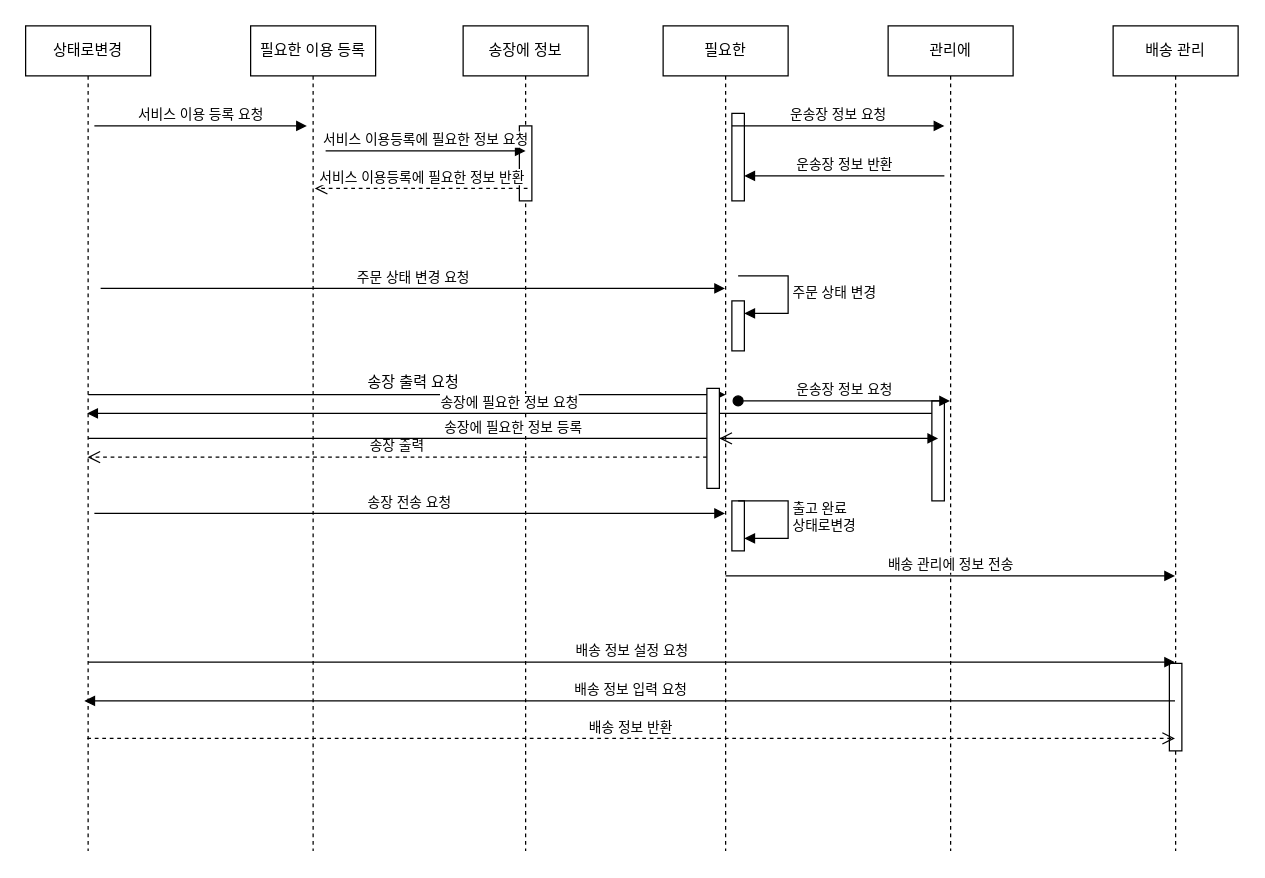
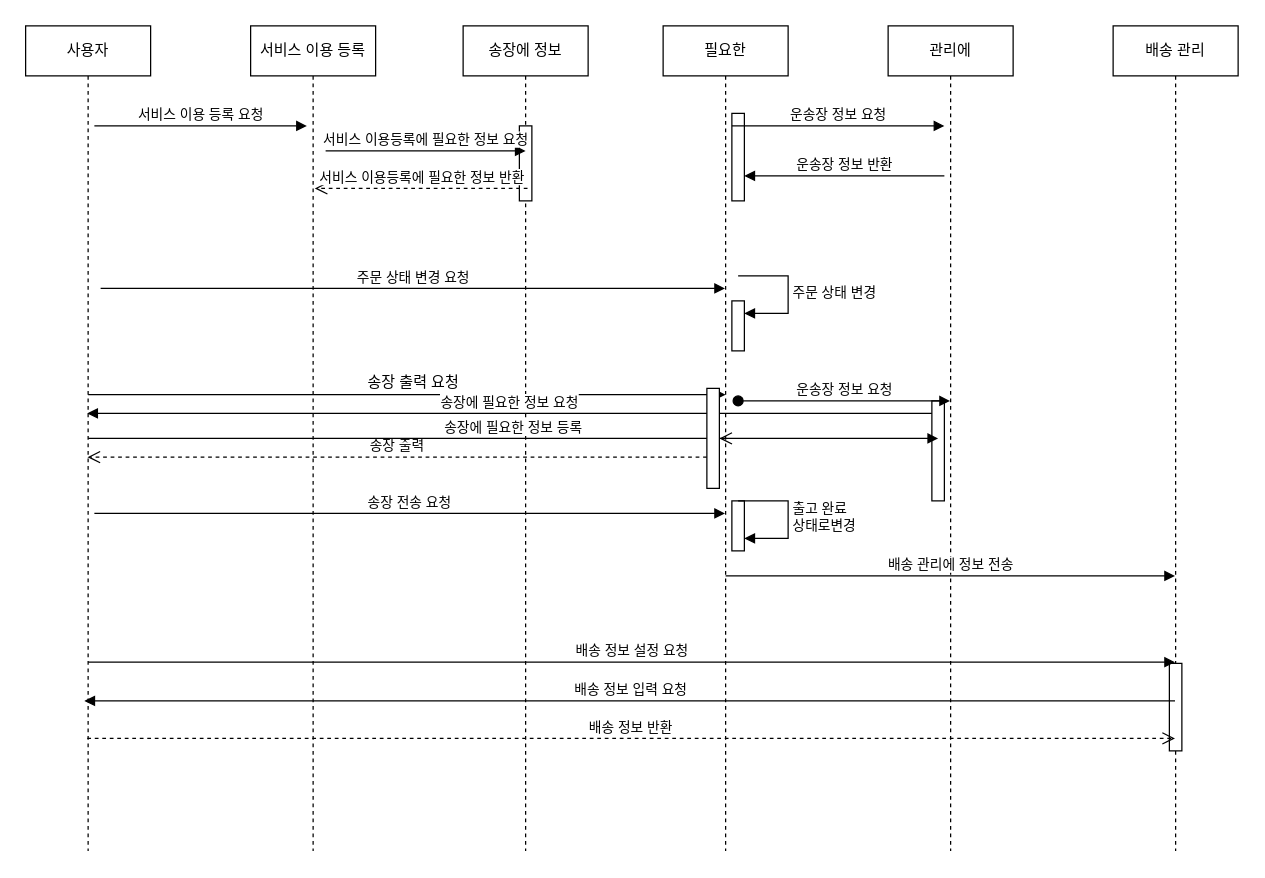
(88, 51) -> (88, 51)
(313, 51) -> (313, 51)
